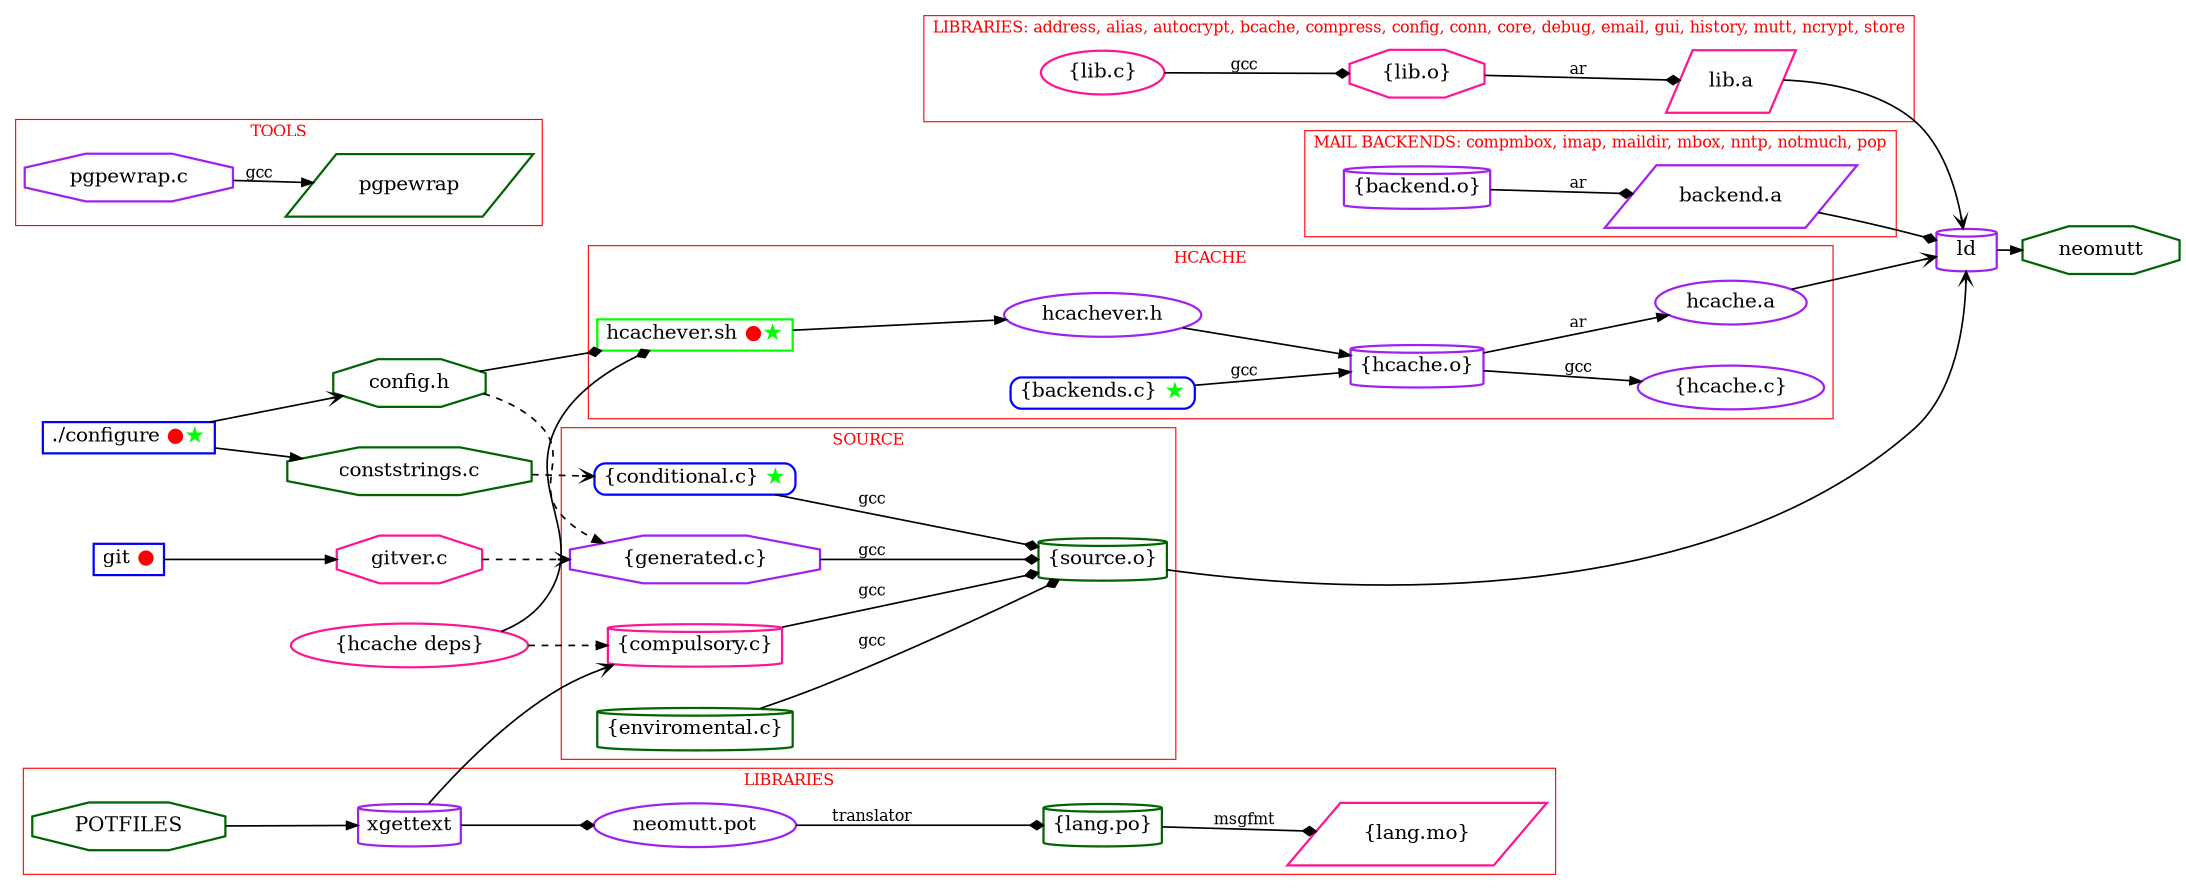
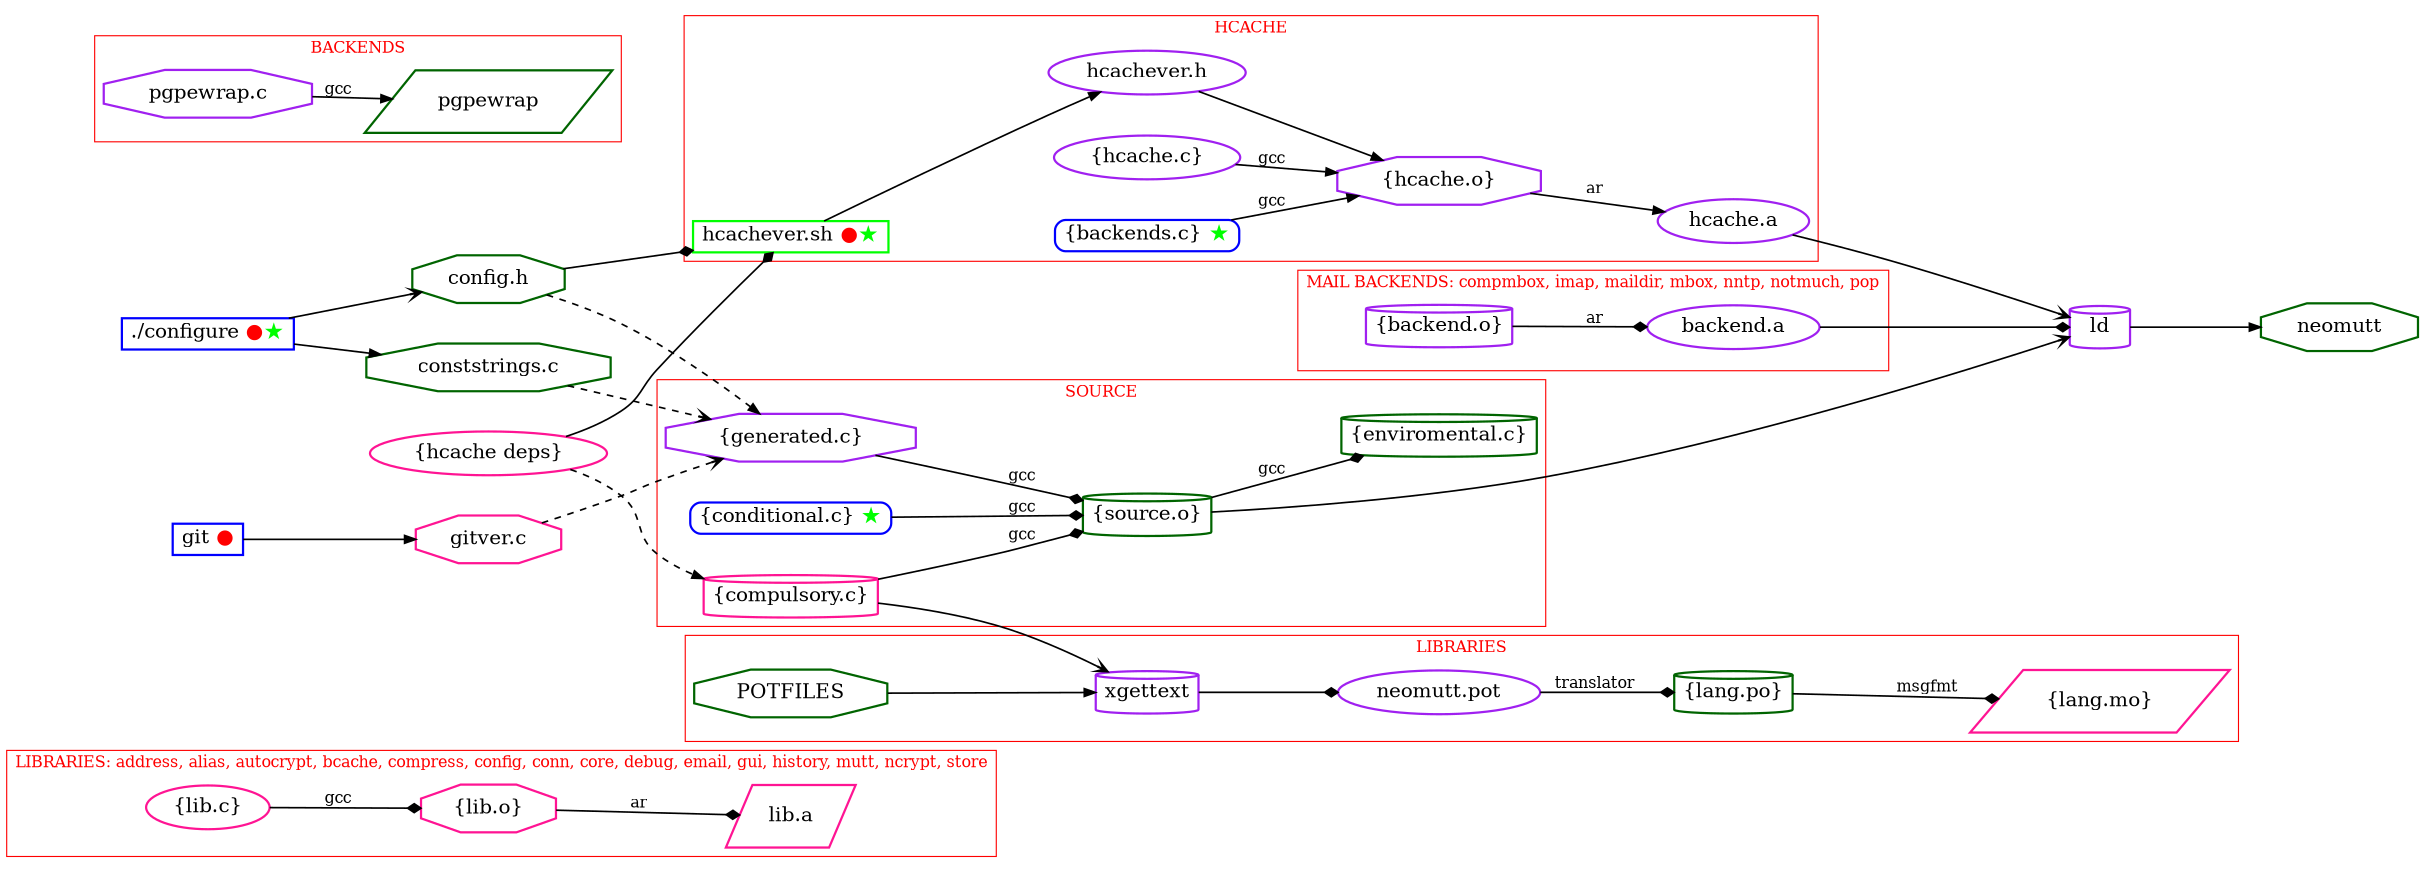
(1902, 112) -> none
(279, 132) -> (358, 49)
(1731, 197) -> (1733, 327)
(1417, 366) -> (1439, 181)
(1557, 376) -> (1281, 168)
(569, 476) -> (624, 399)
(905, 651) -> (1281, 479)
(508, 726) -> (974, 620)
